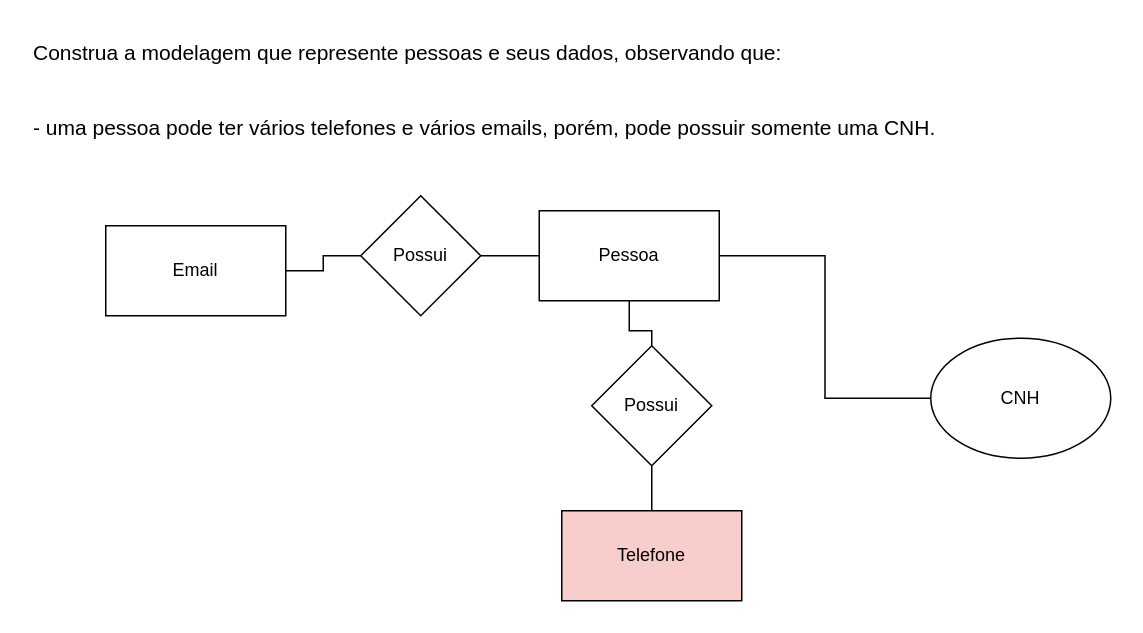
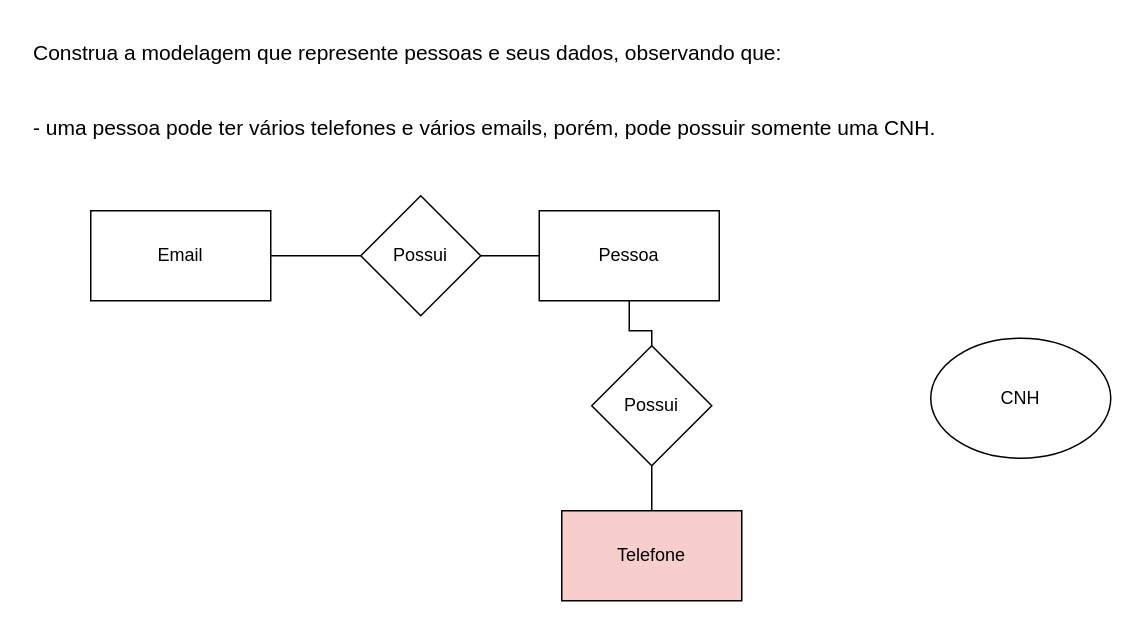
(196, 271) -> (181, 256)
(825, 327) -> none
